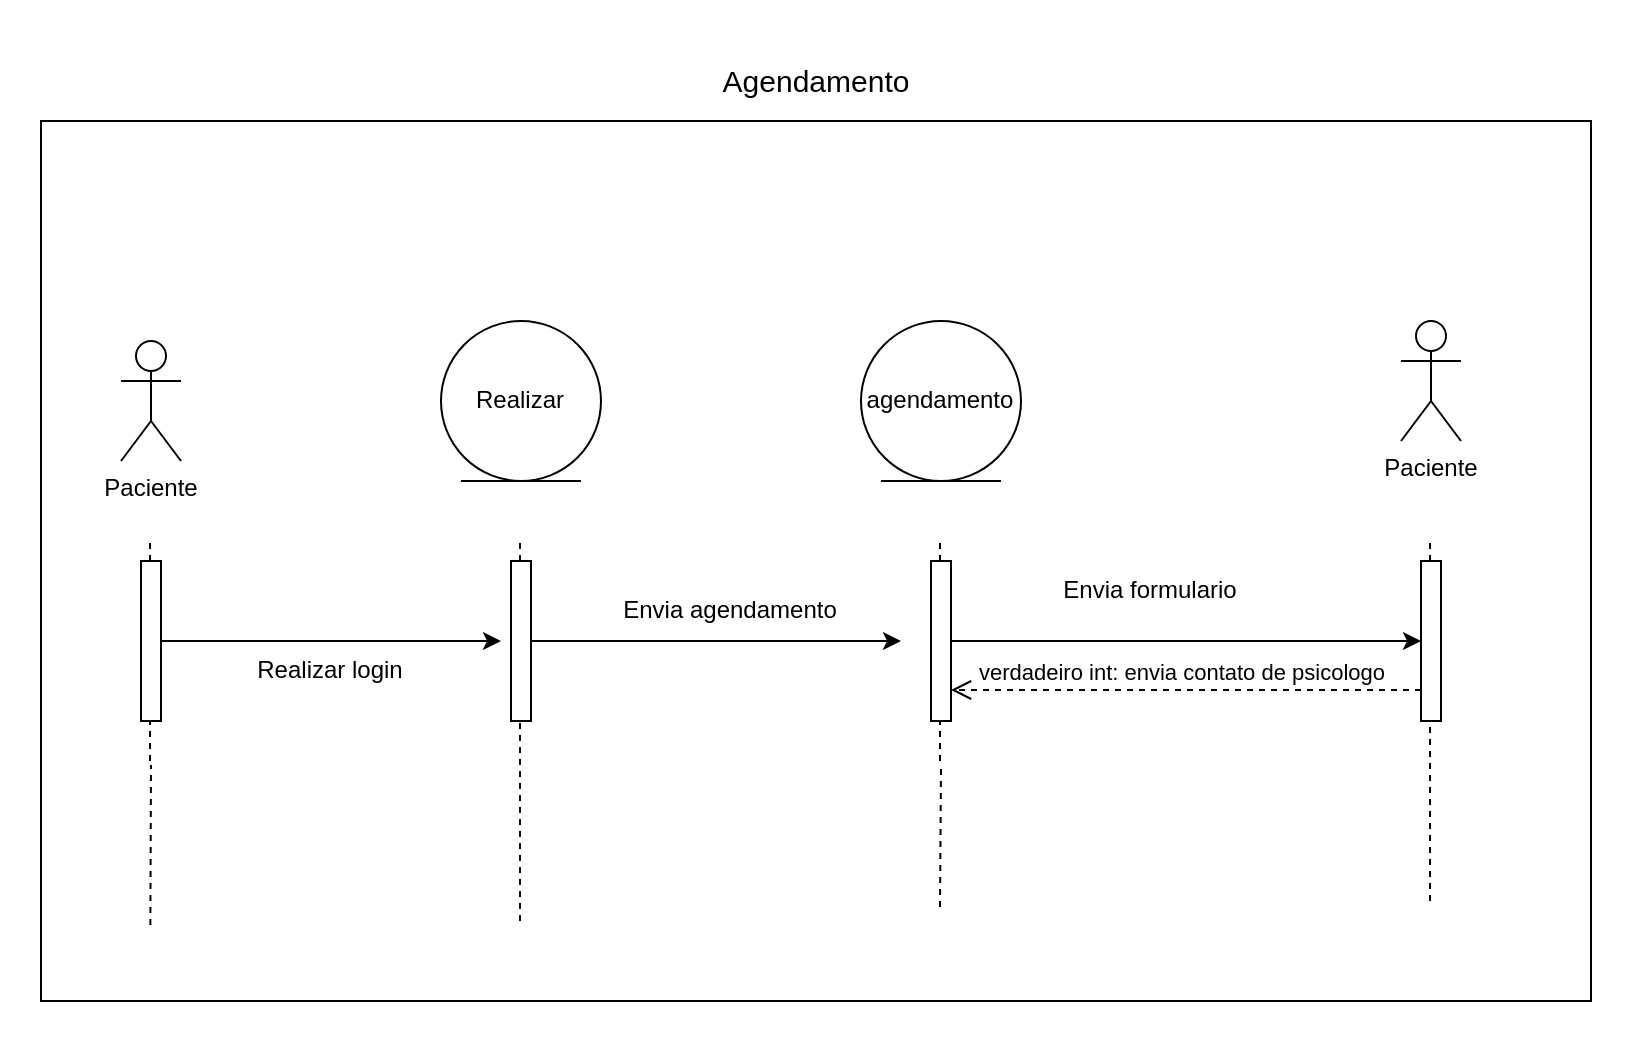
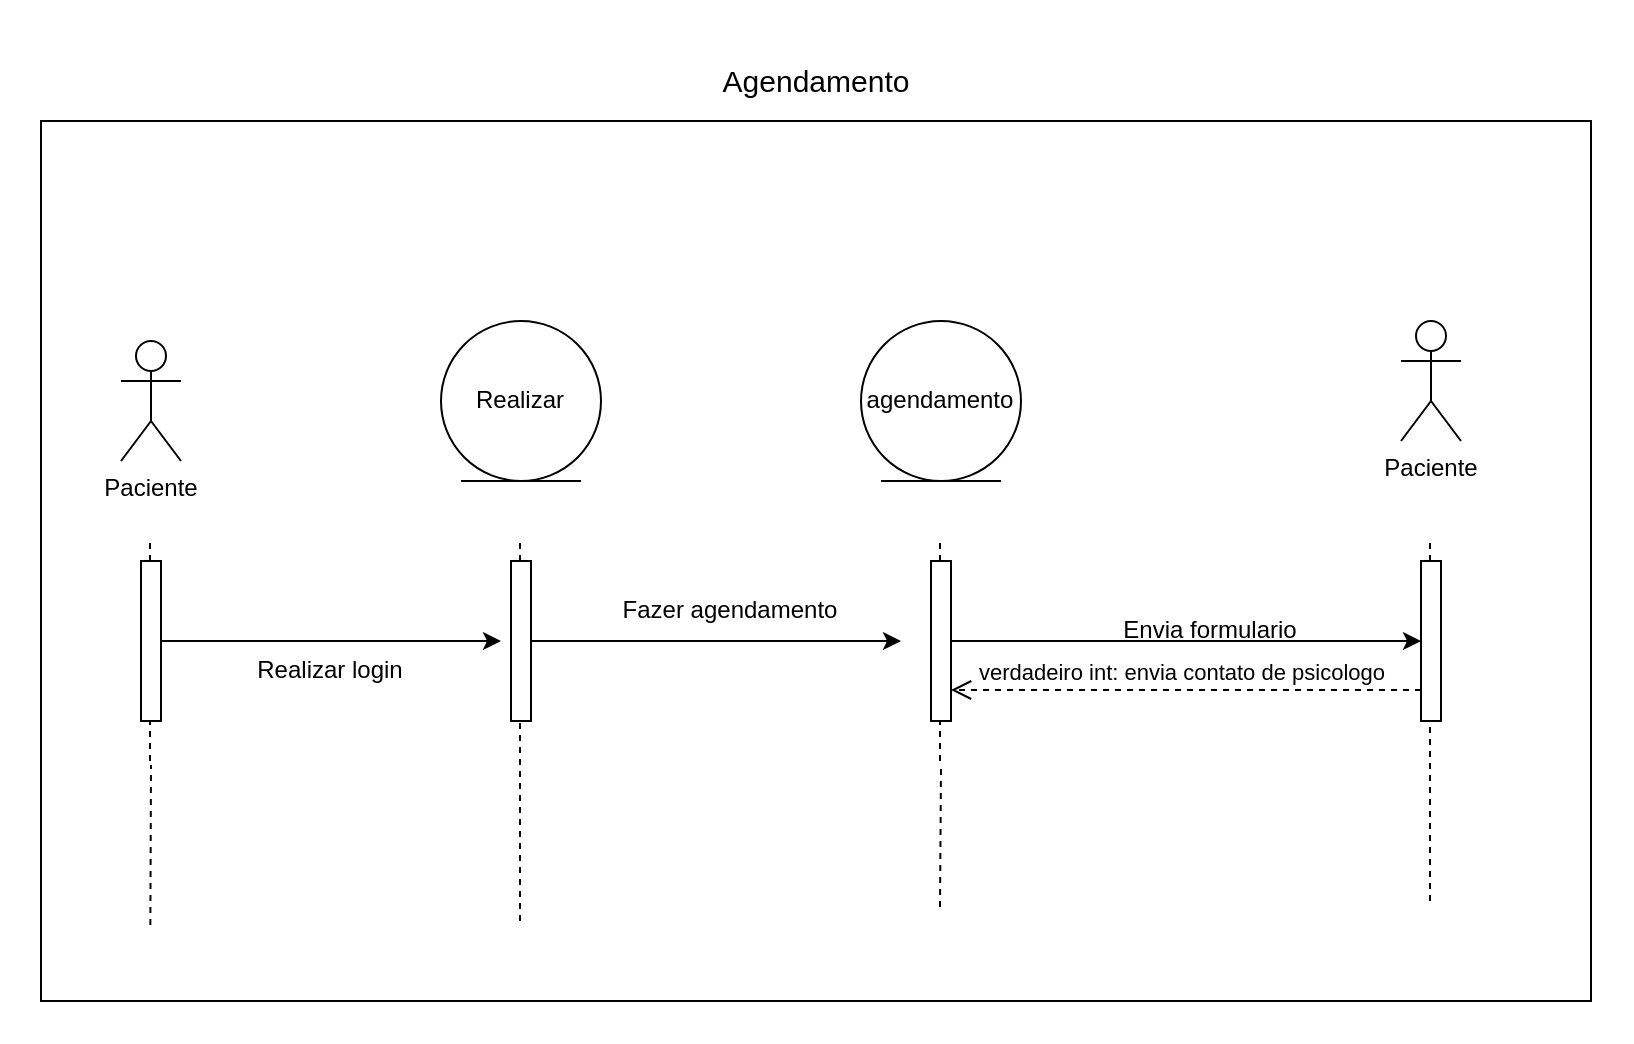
(1151, 591) -> (1211, 631)
(731, 611) -> (731, 611)
